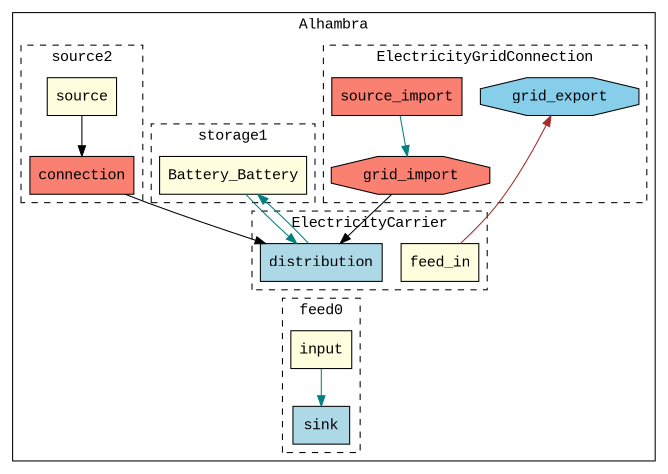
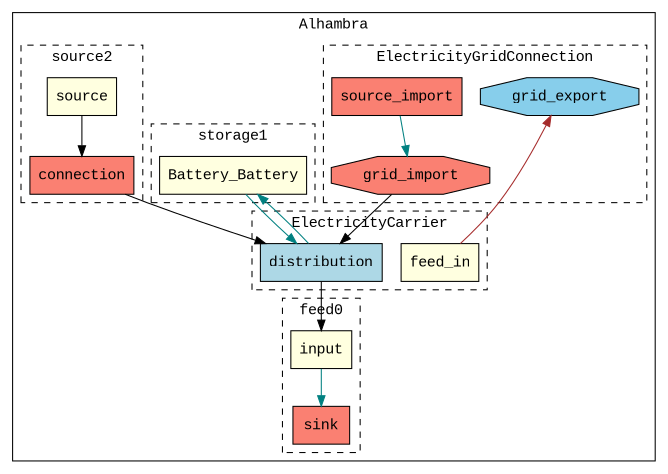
none -> (321, 305)
(321, 425) -> (321, 425)
